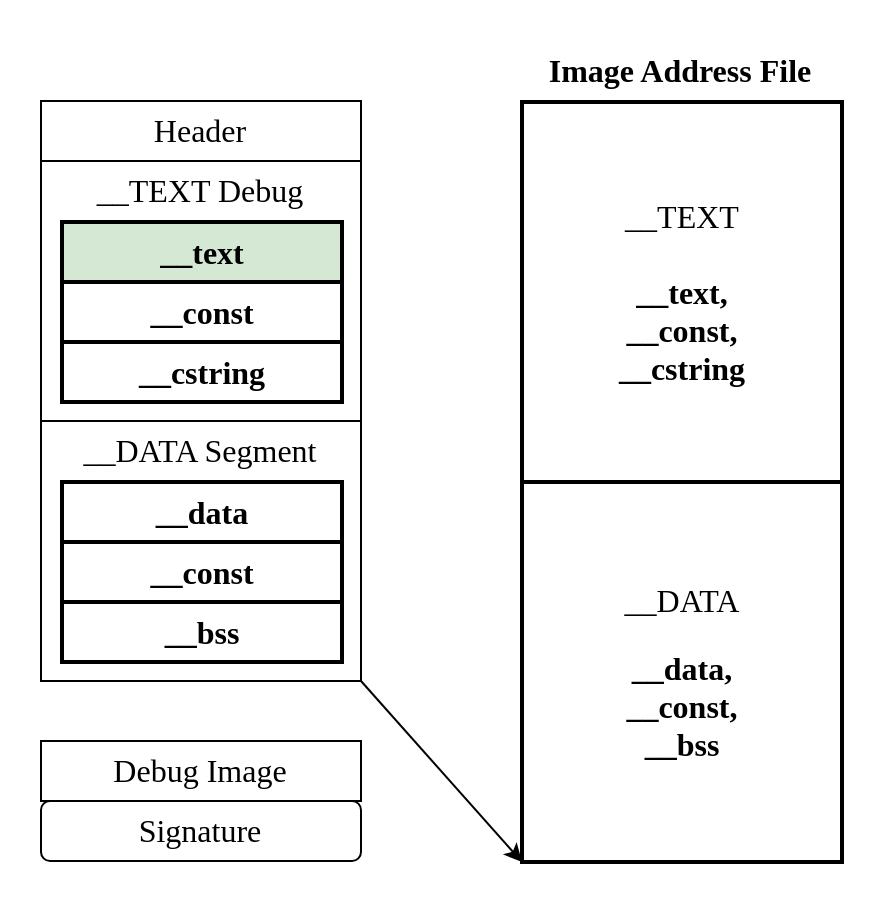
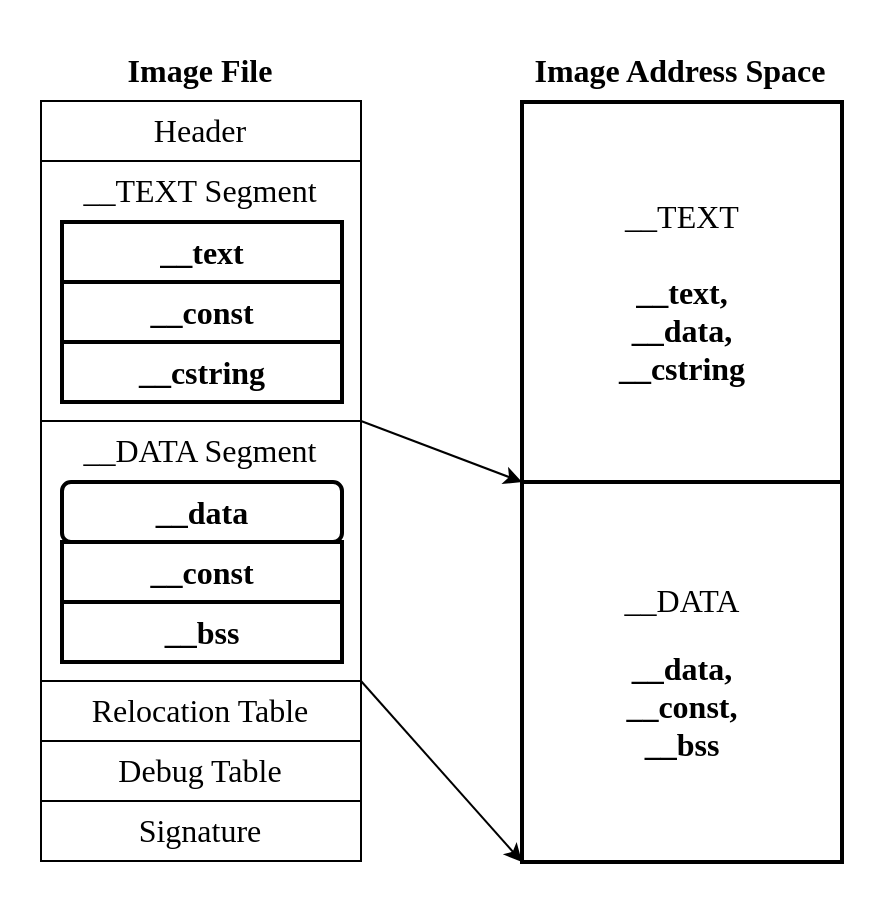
none -> (201, 71)
(681, 71) -> (681, 71)
(201, 191) -> (201, 191)
(202, 252) -> (202, 252)
(683, 293) -> (683, 293)
none -> (435, 449)
(202, 512) -> (202, 512)
none -> (201, 711)
(201, 771) -> (201, 771)
(201, 831) -> (201, 831)
